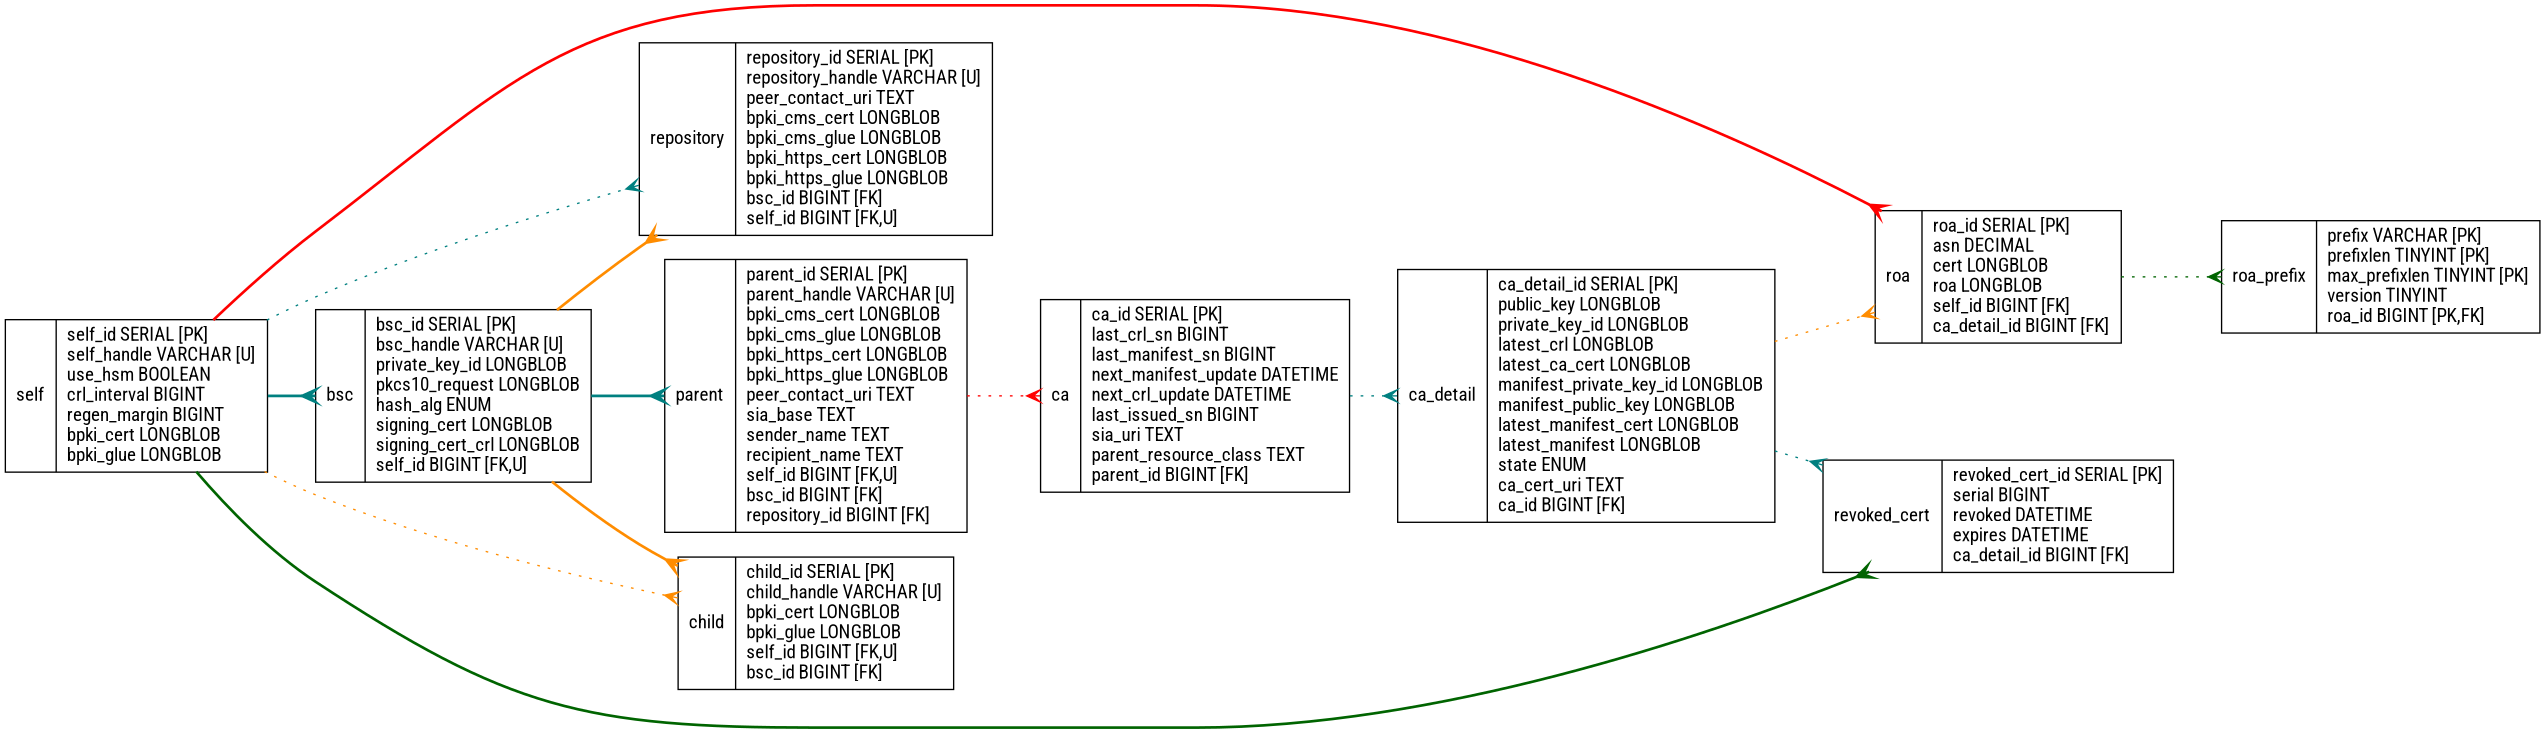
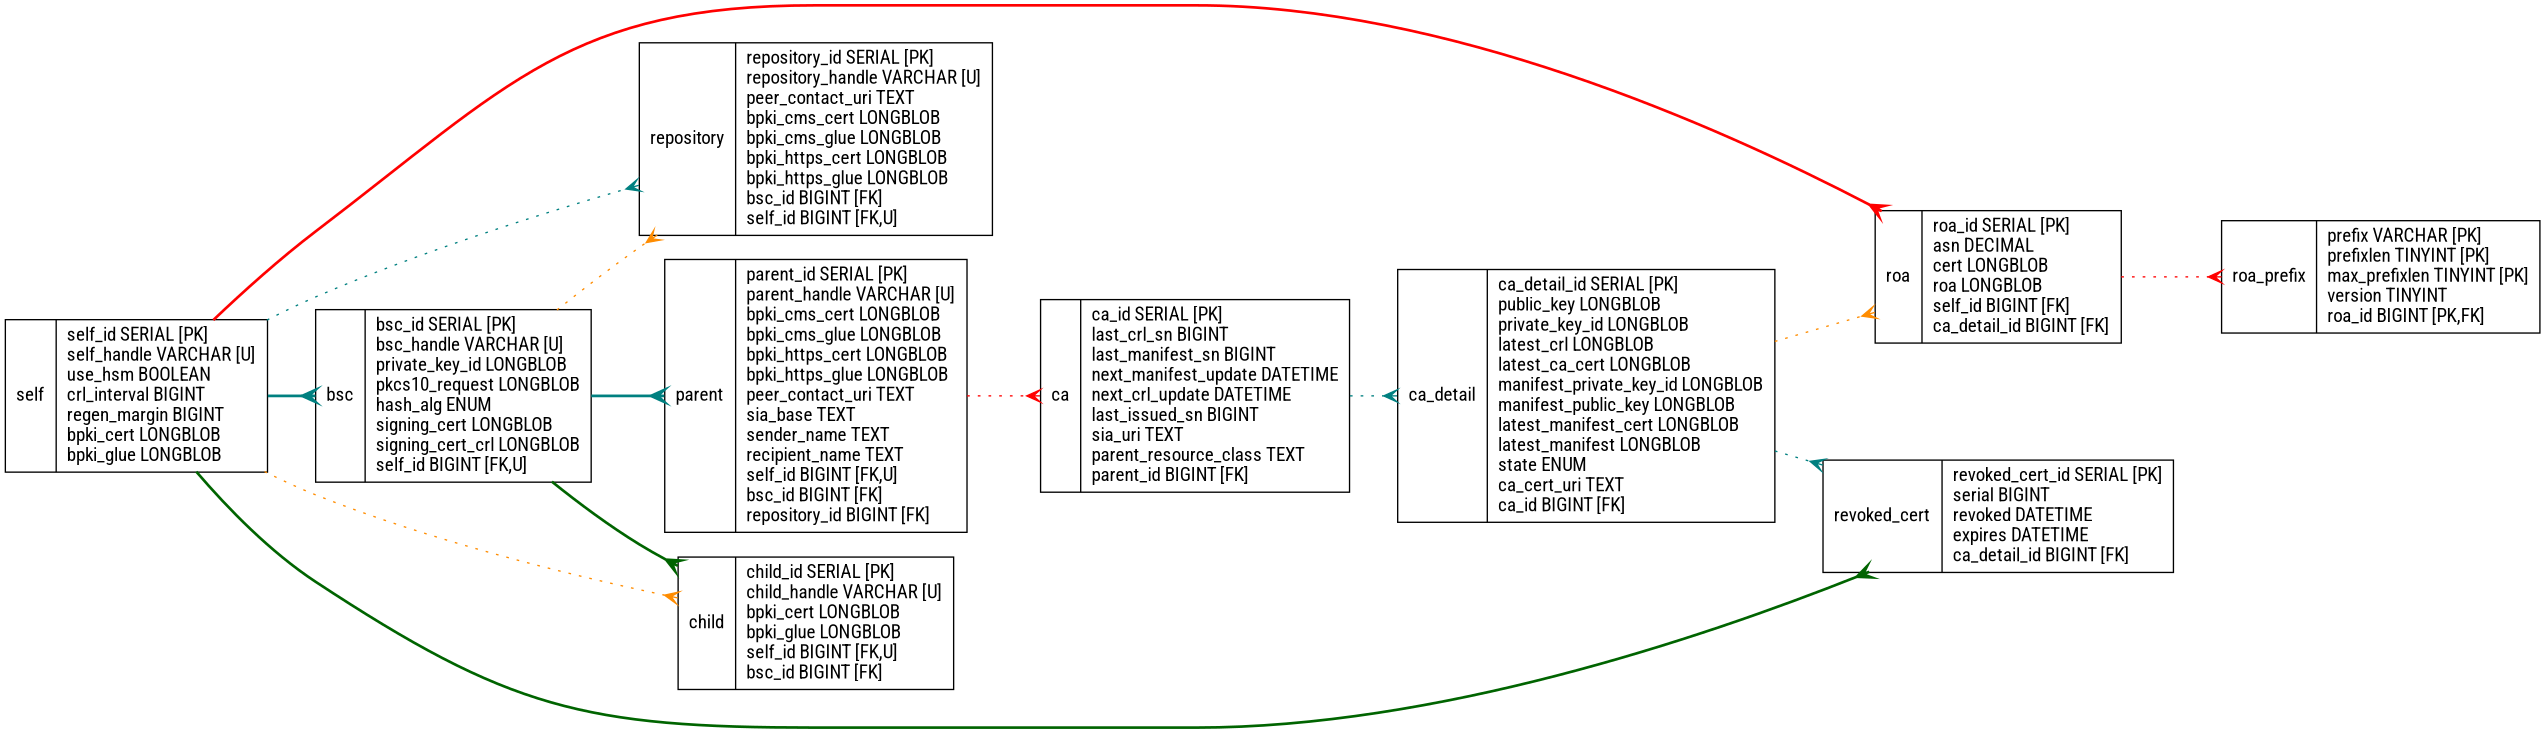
(601, 276) -> (601, 276)
(2165, 277) -> (2165, 277)
(607, 523) -> (607, 523)
